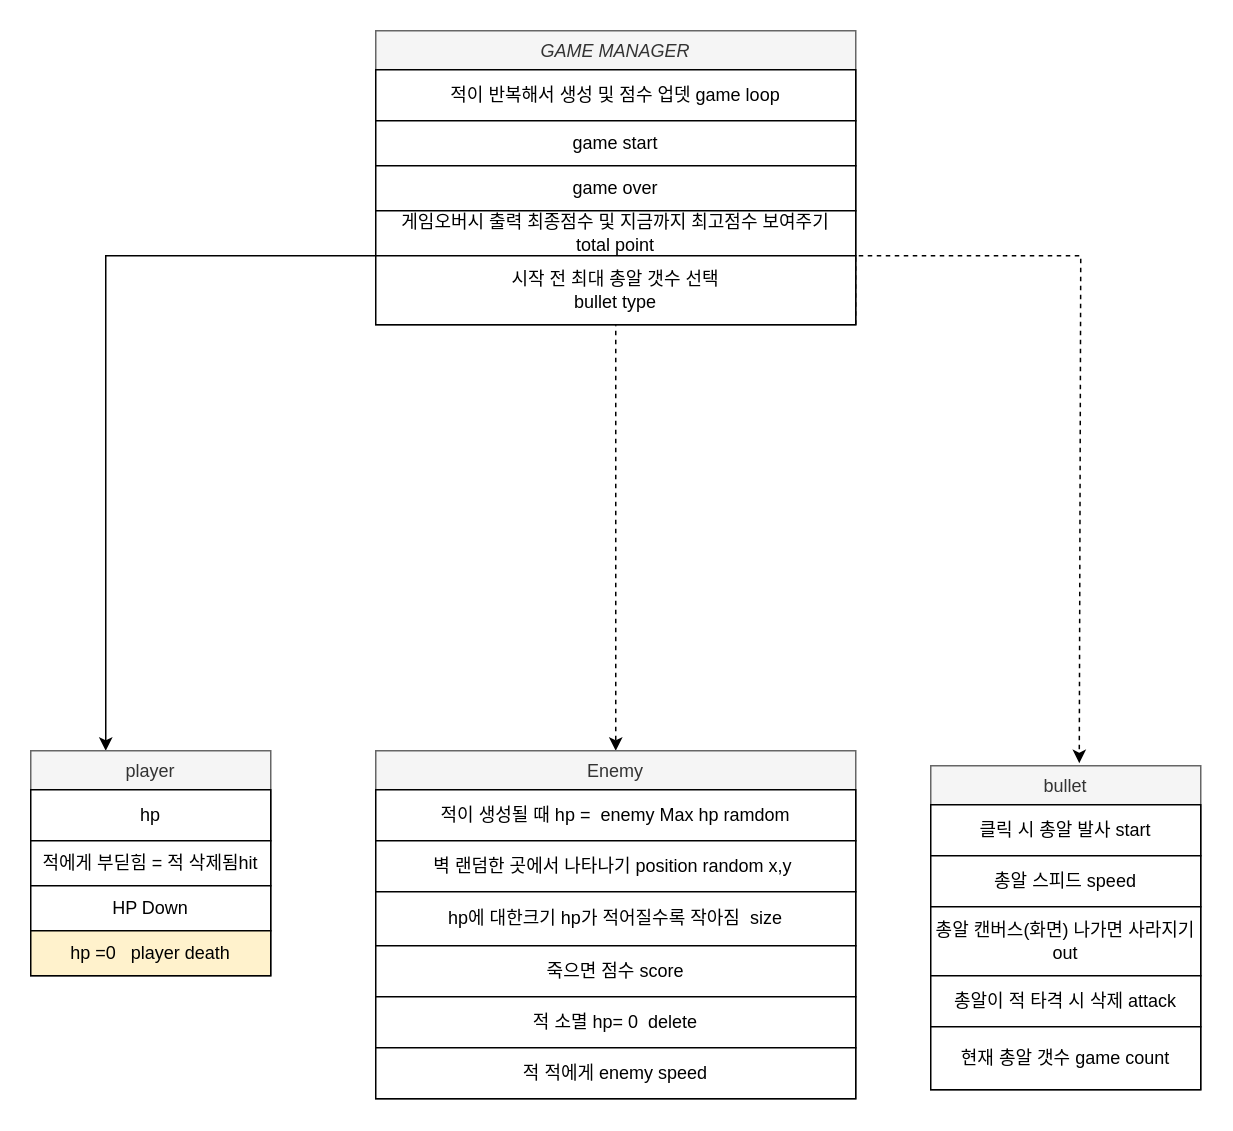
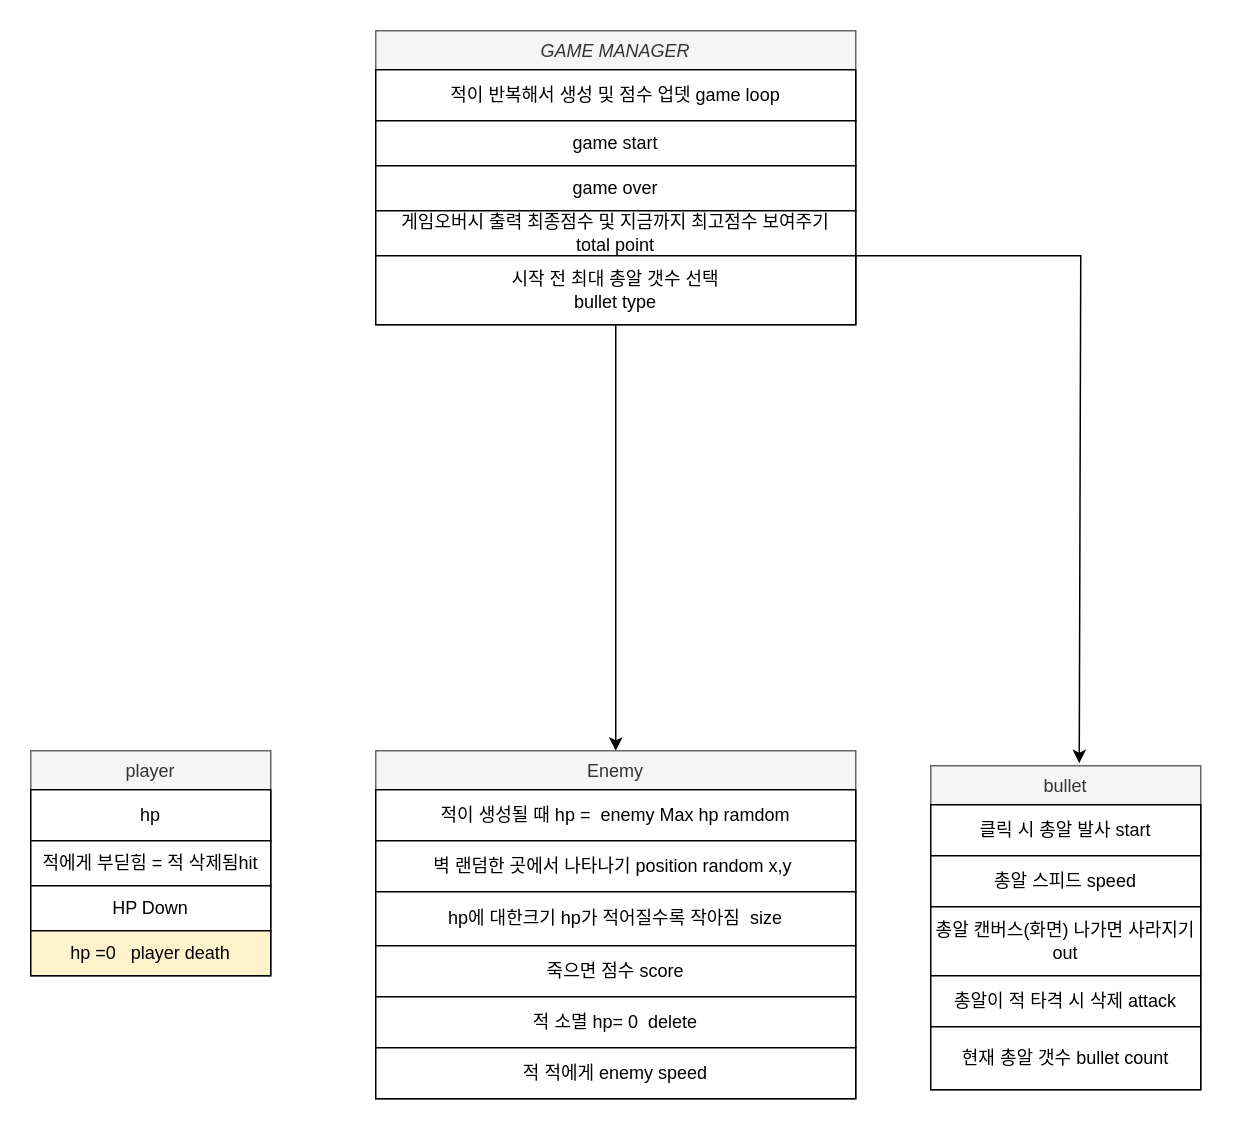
(106, 365) -> none
(1080, 392) -> (1080, 392)
(616, 532) -> (616, 532)
(1066, 1058) -> (1066, 1058)
